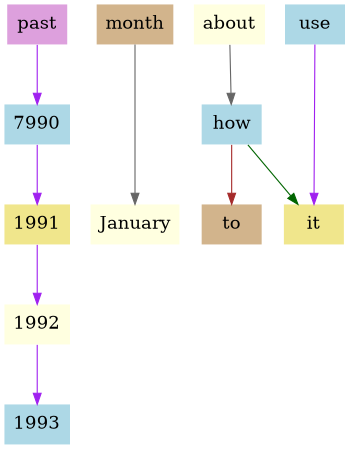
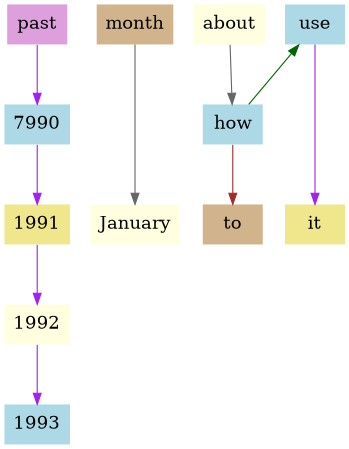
(269, 170) -> (270, 79)
